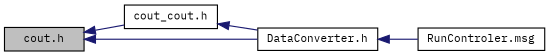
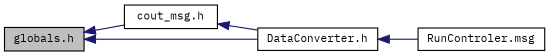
(171, 17) -> (171, 17)
(44, 39) -> (44, 39)
